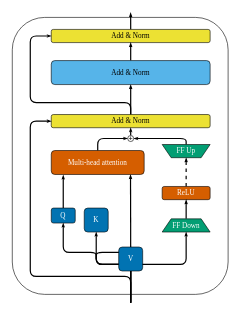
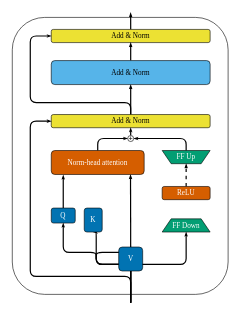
(186, 151) -> (186, 157)
(98, 162) -> (98, 162)
(186, 210) -> none
(96, 220) -> (93, 220)
